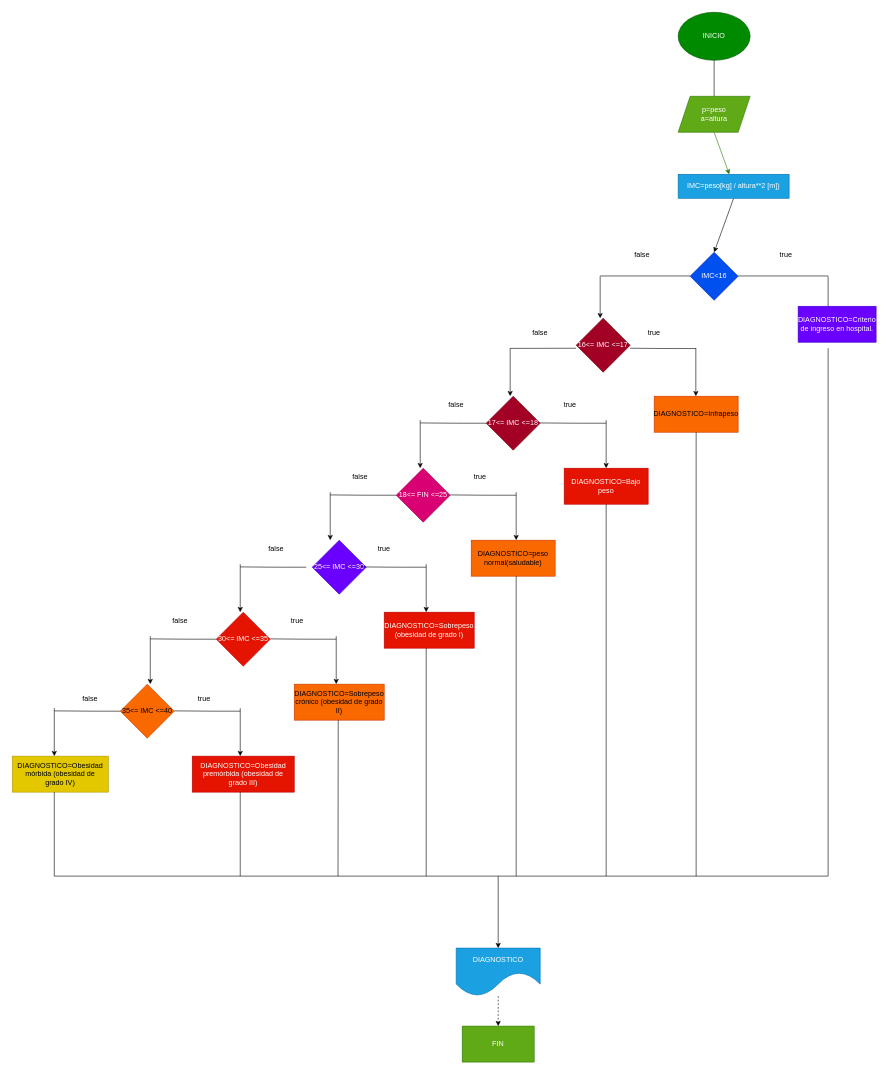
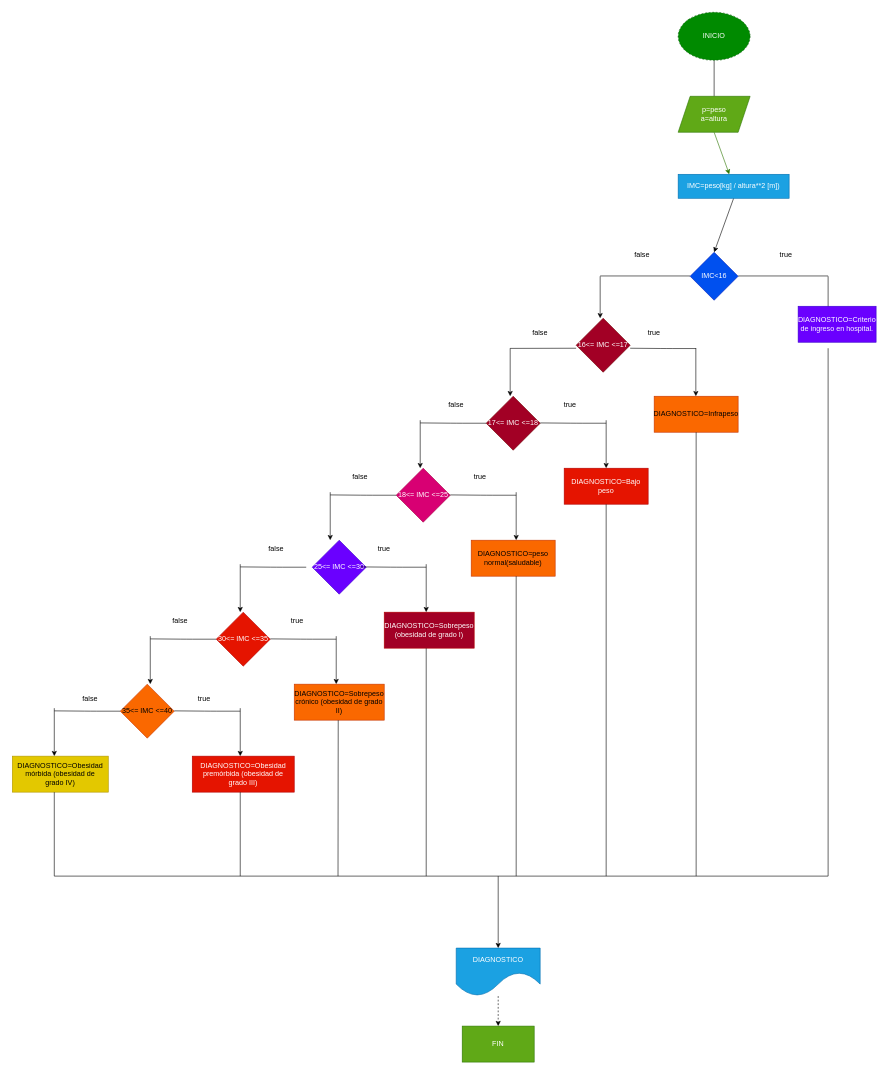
(714, 36) -> (714, 36)
(423, 495) -> (423, 495)
(429, 630) -> (429, 630)
